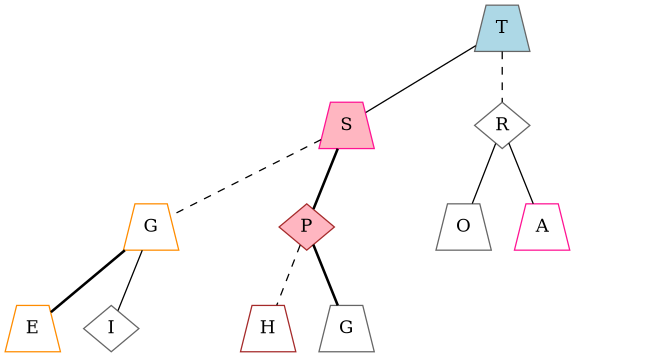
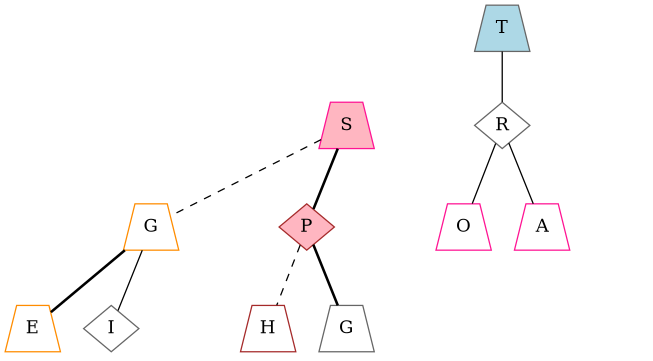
(502, 77) -> (502, 77)
(421, 79) -> none
(464, 227) -> (464, 227)
